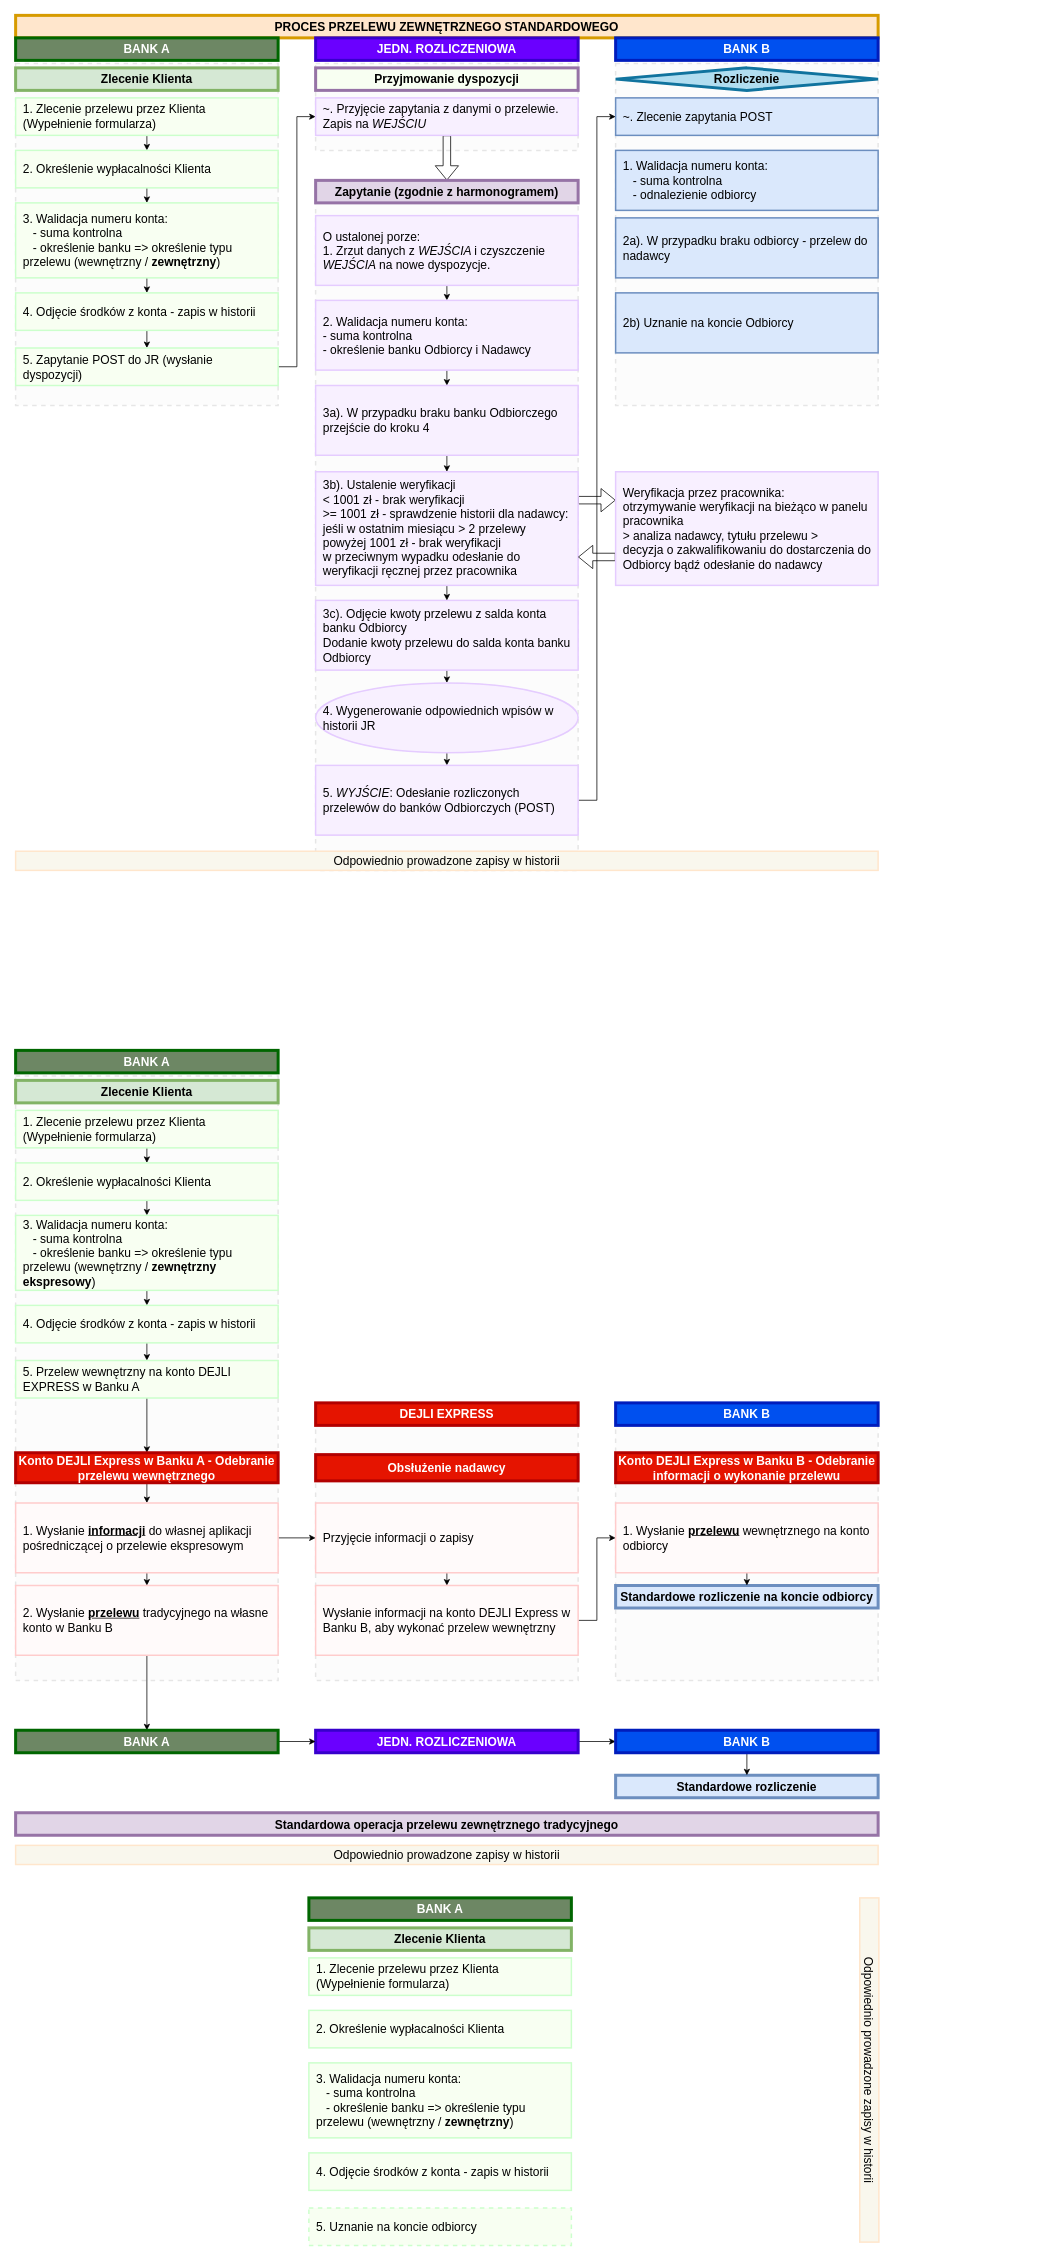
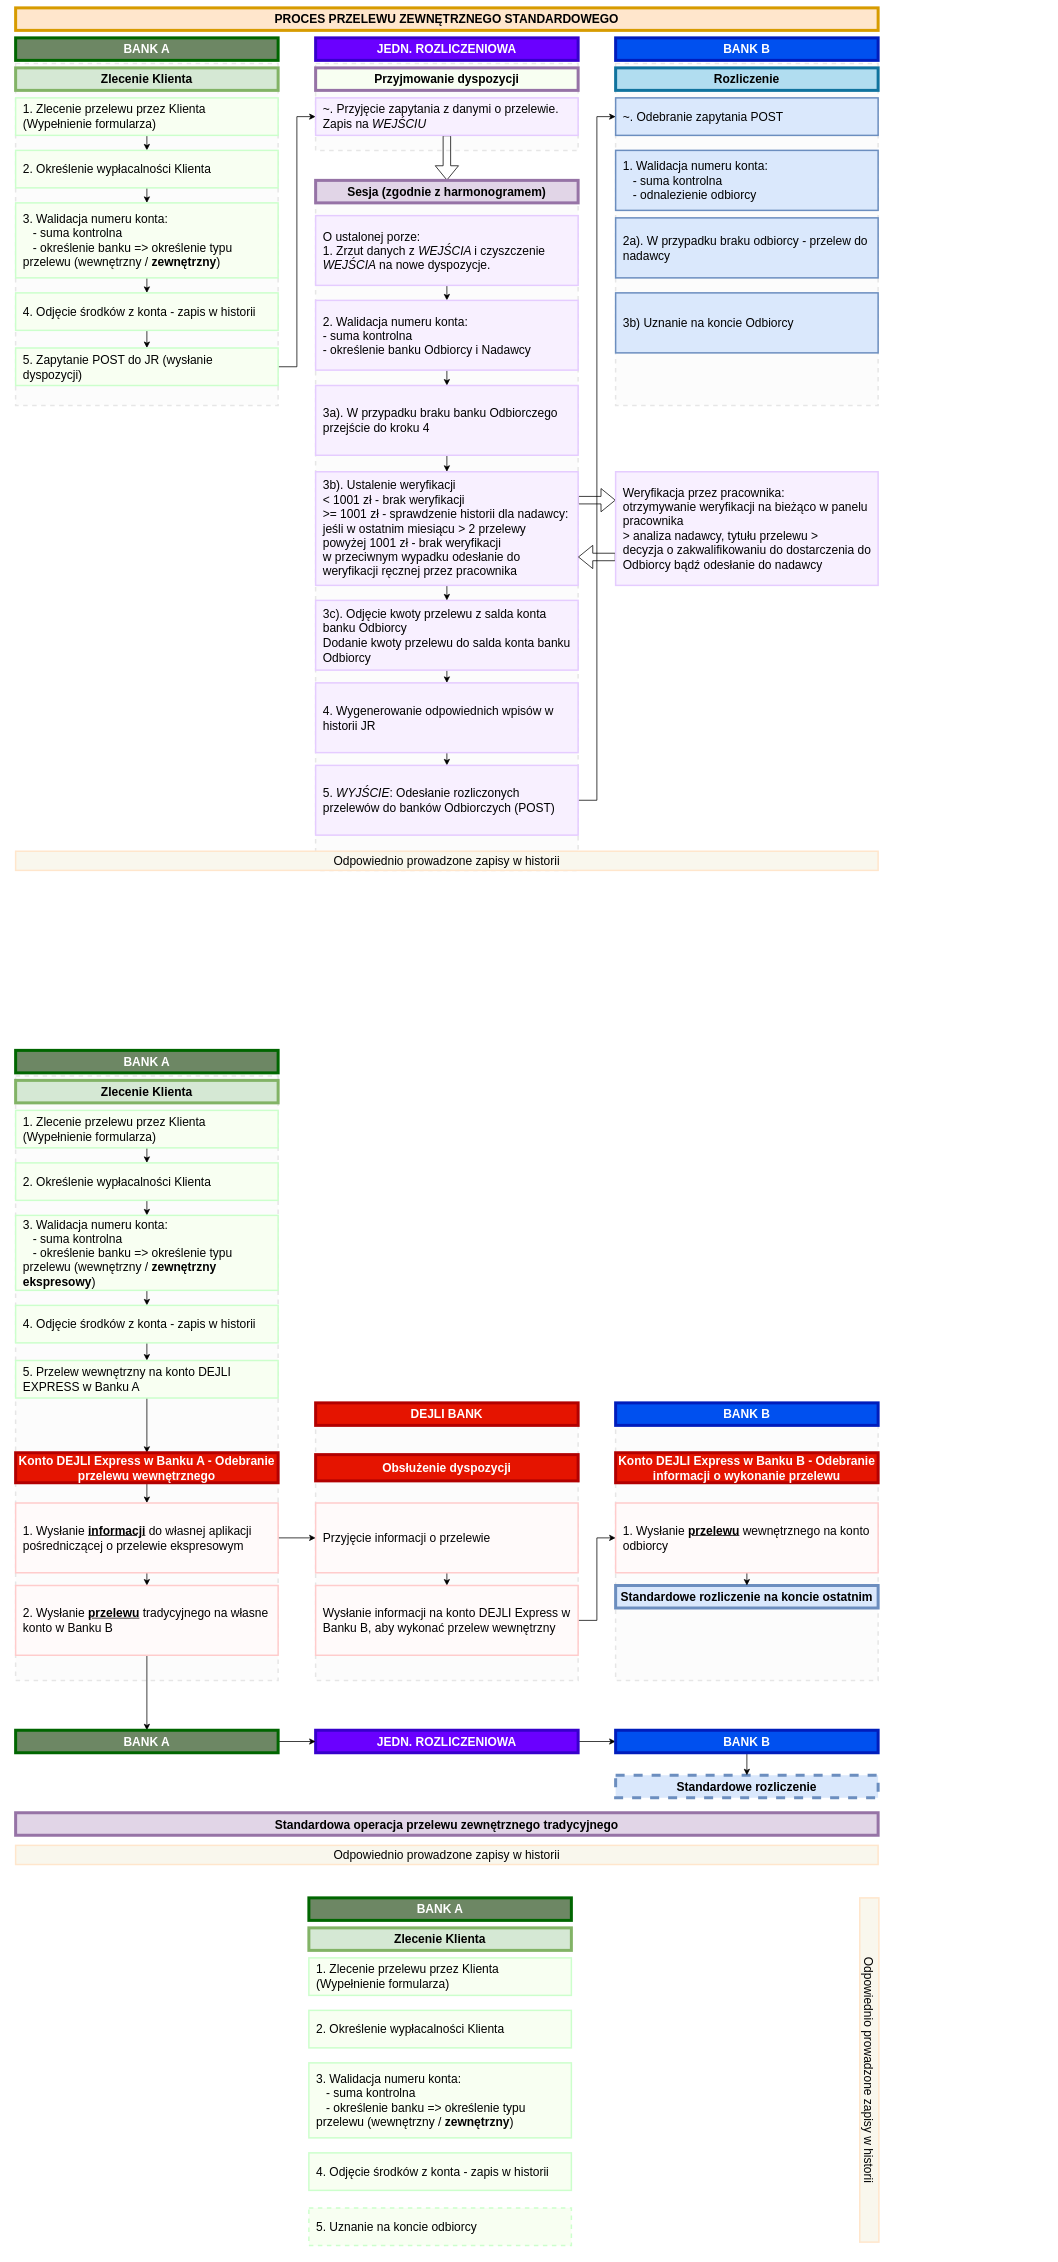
(447, 27) -> (447, 19)
(747, 79) -> (747, 79)
(699, 117) -> (704, 117)
(447, 192) -> (447, 192)
(713, 323) -> (713, 323)
(447, 718) -> (447, 718)
(447, 1414) -> (447, 1414)
(447, 1468) -> (447, 1468)
(409, 1538) -> (418, 1538)
(747, 1597) -> (747, 1597)
(747, 1787) -> (747, 1787)
